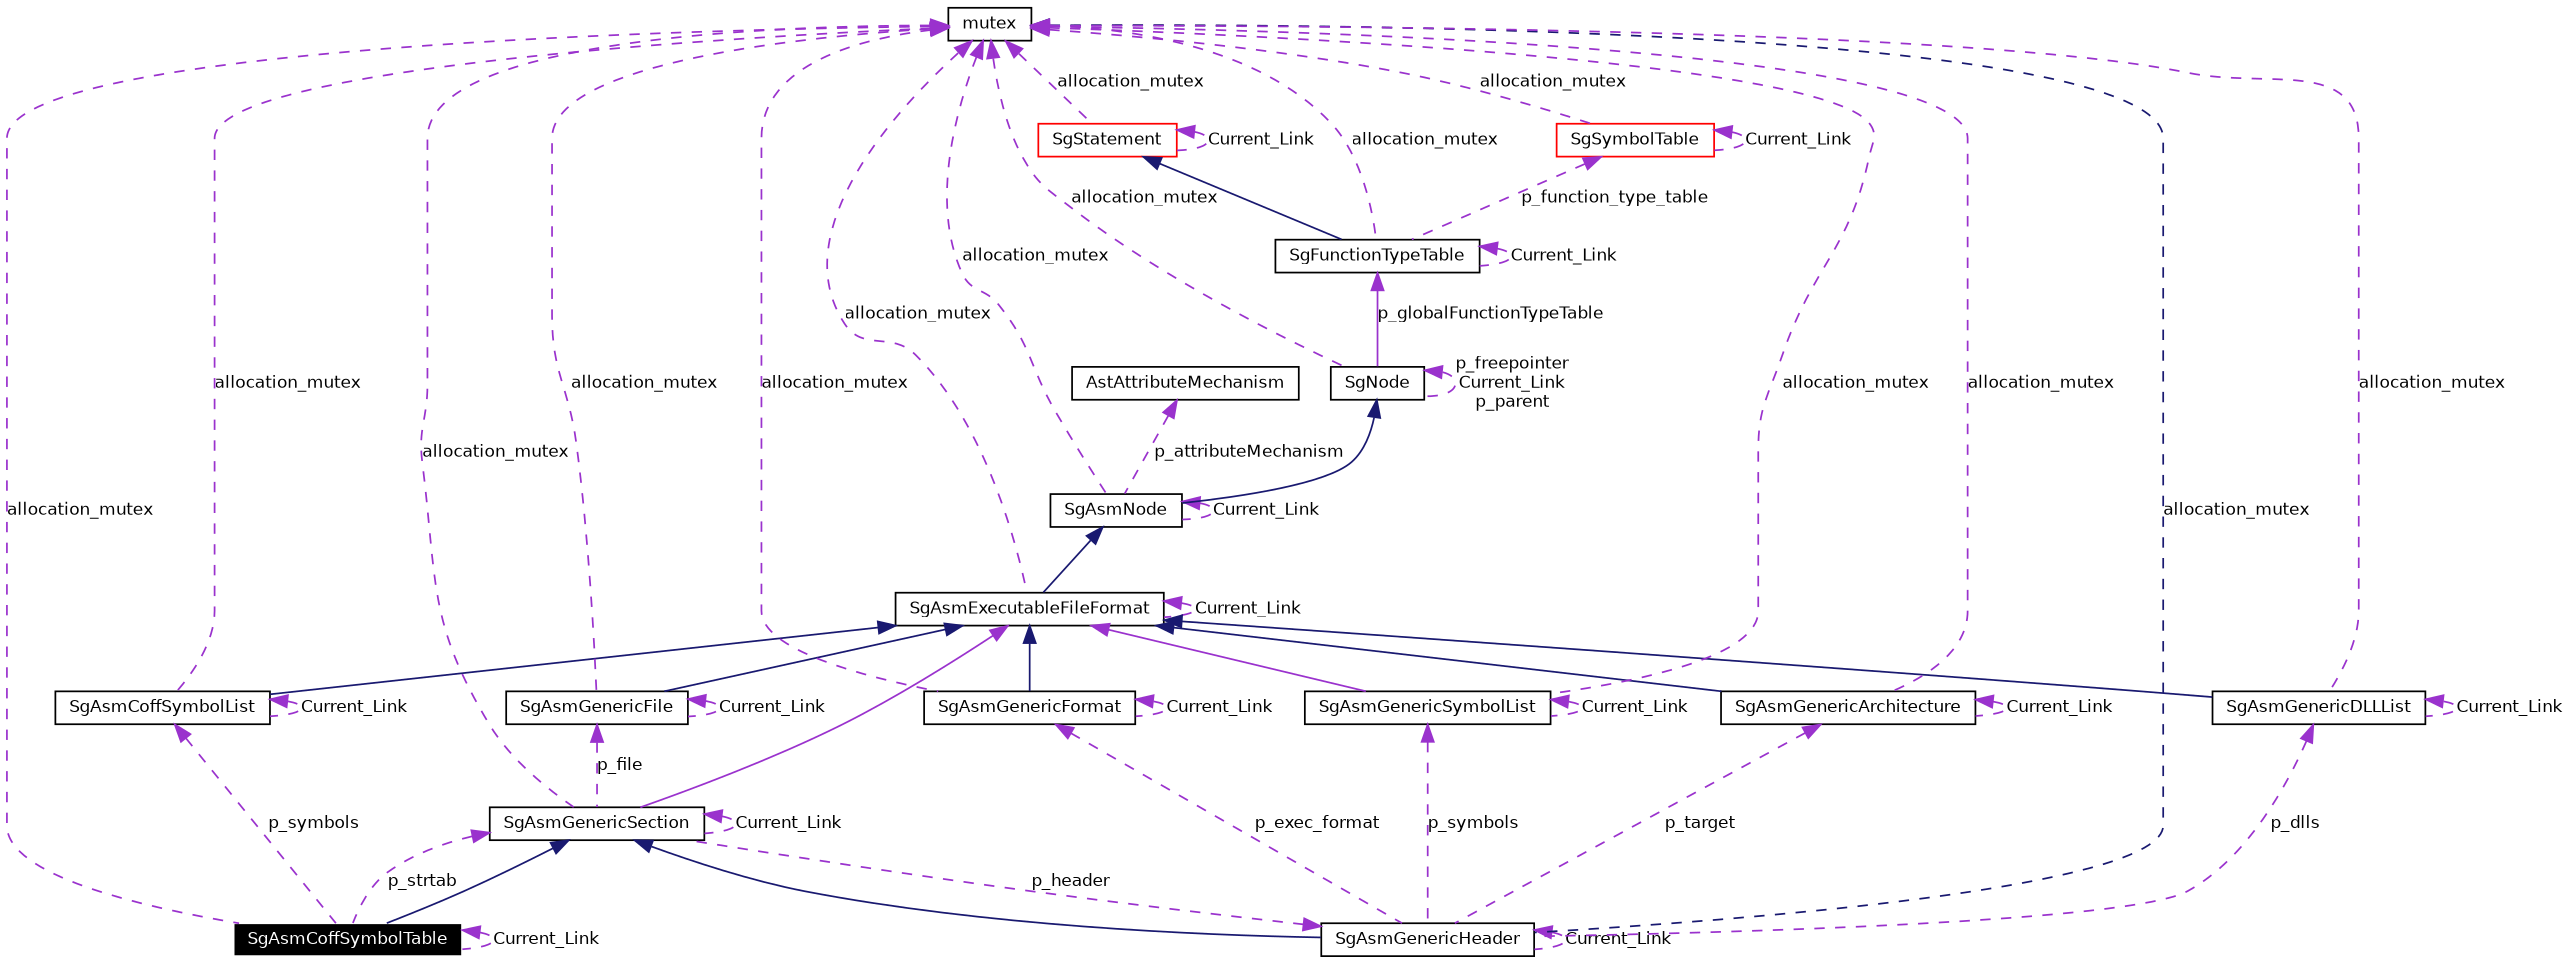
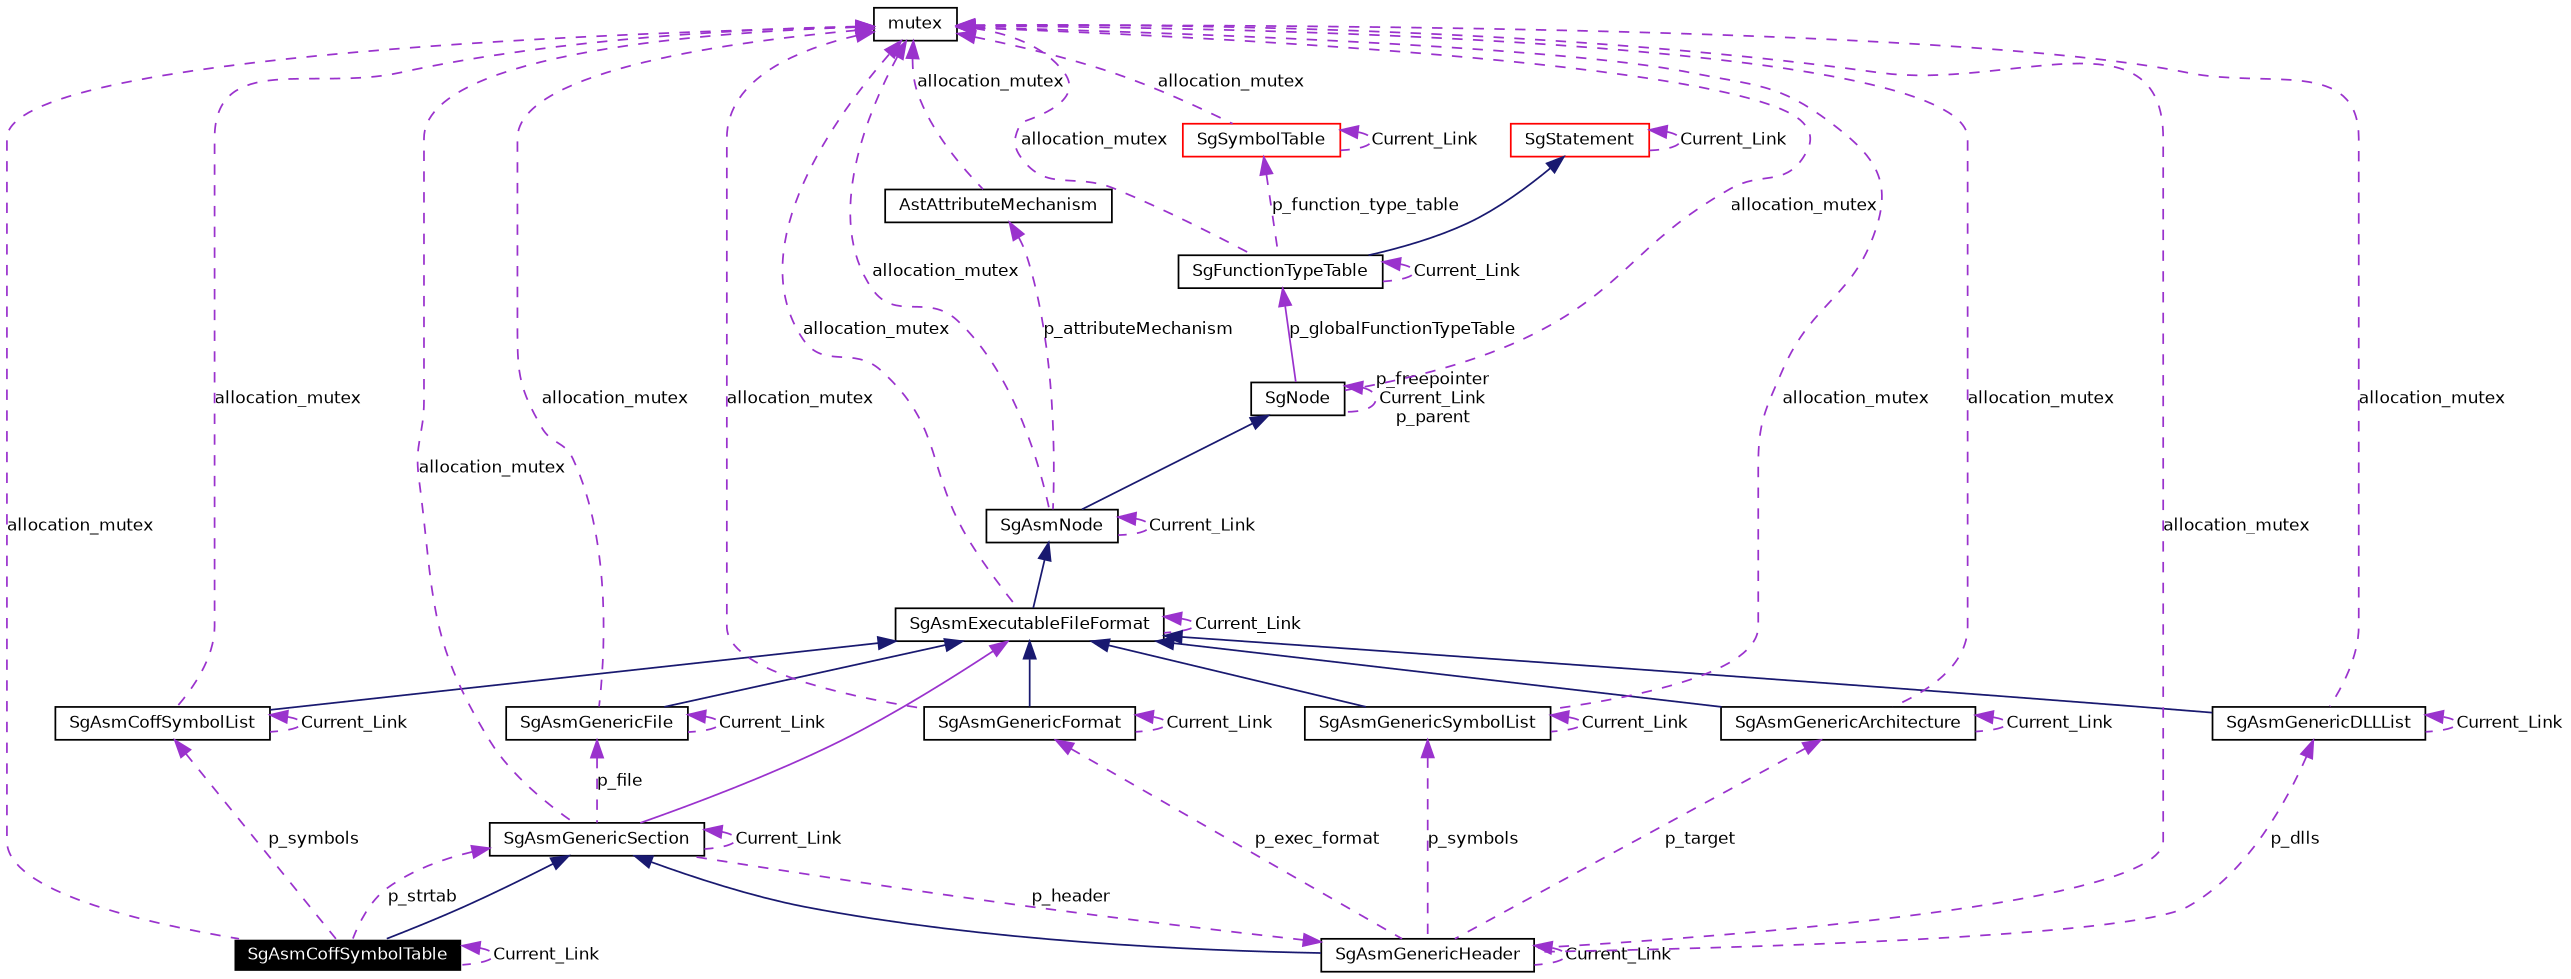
(1055, 89) -> (936, 130)
(2163, 238) -> (2163, 195)
(1237, 660) -> (1237, 676)
